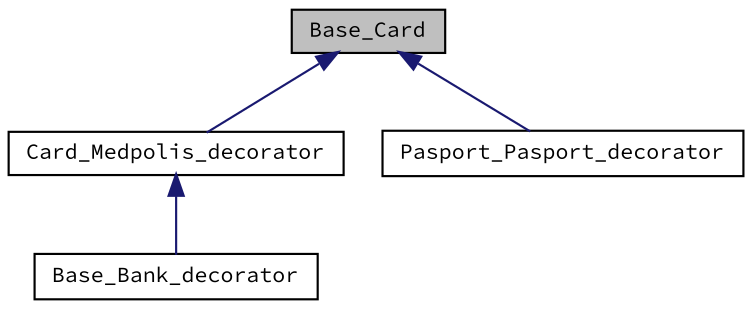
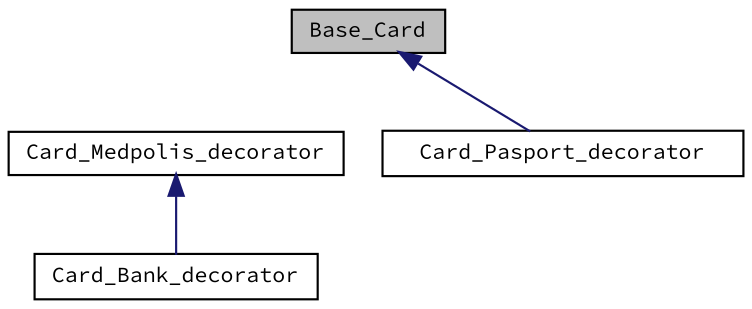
(263, 98) -> none
(563, 153) -> (563, 153)
(176, 277) -> (176, 277)
